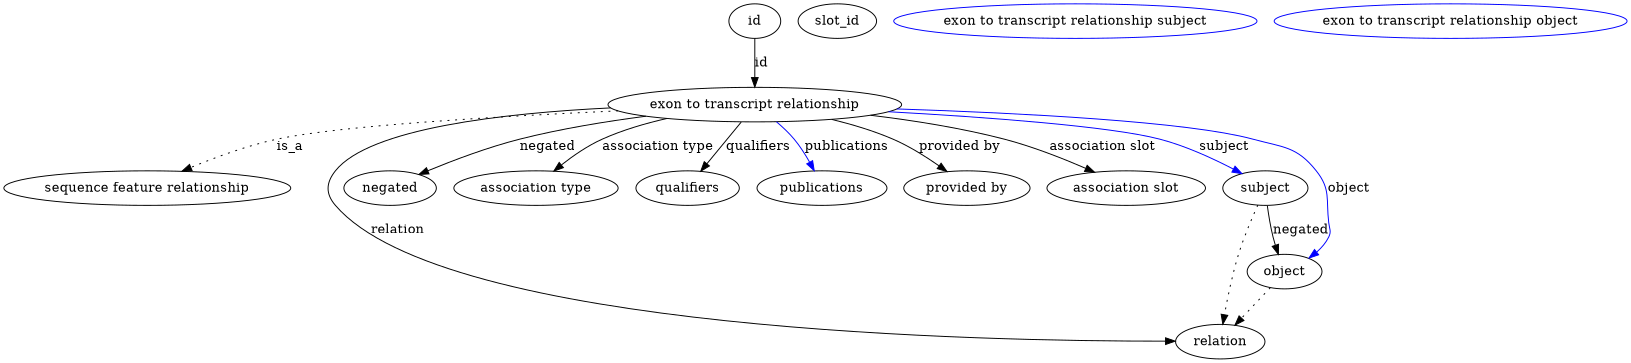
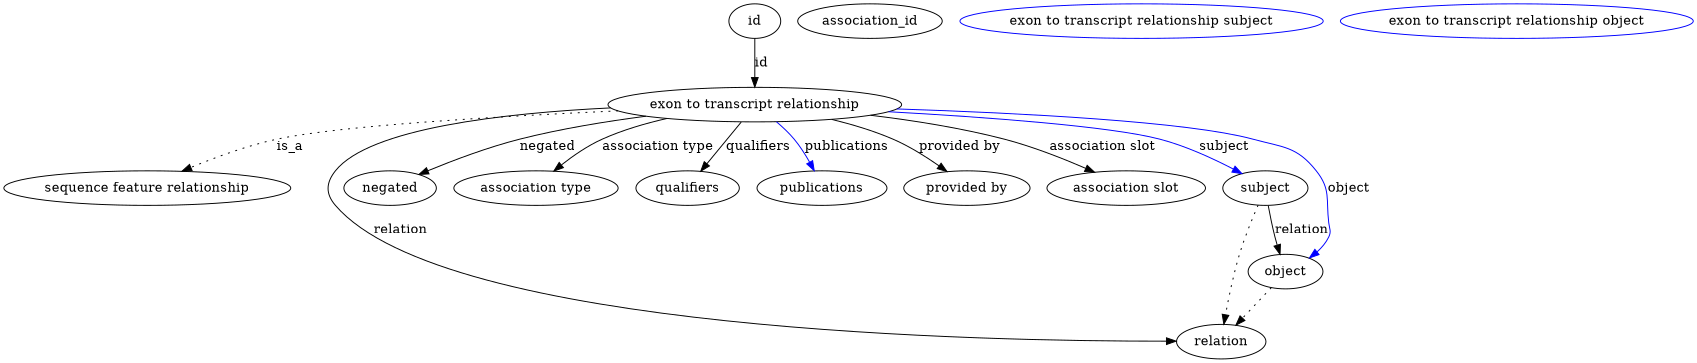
(837, 21) -> (870, 21)
(1301, 230) -> (1302, 230)
